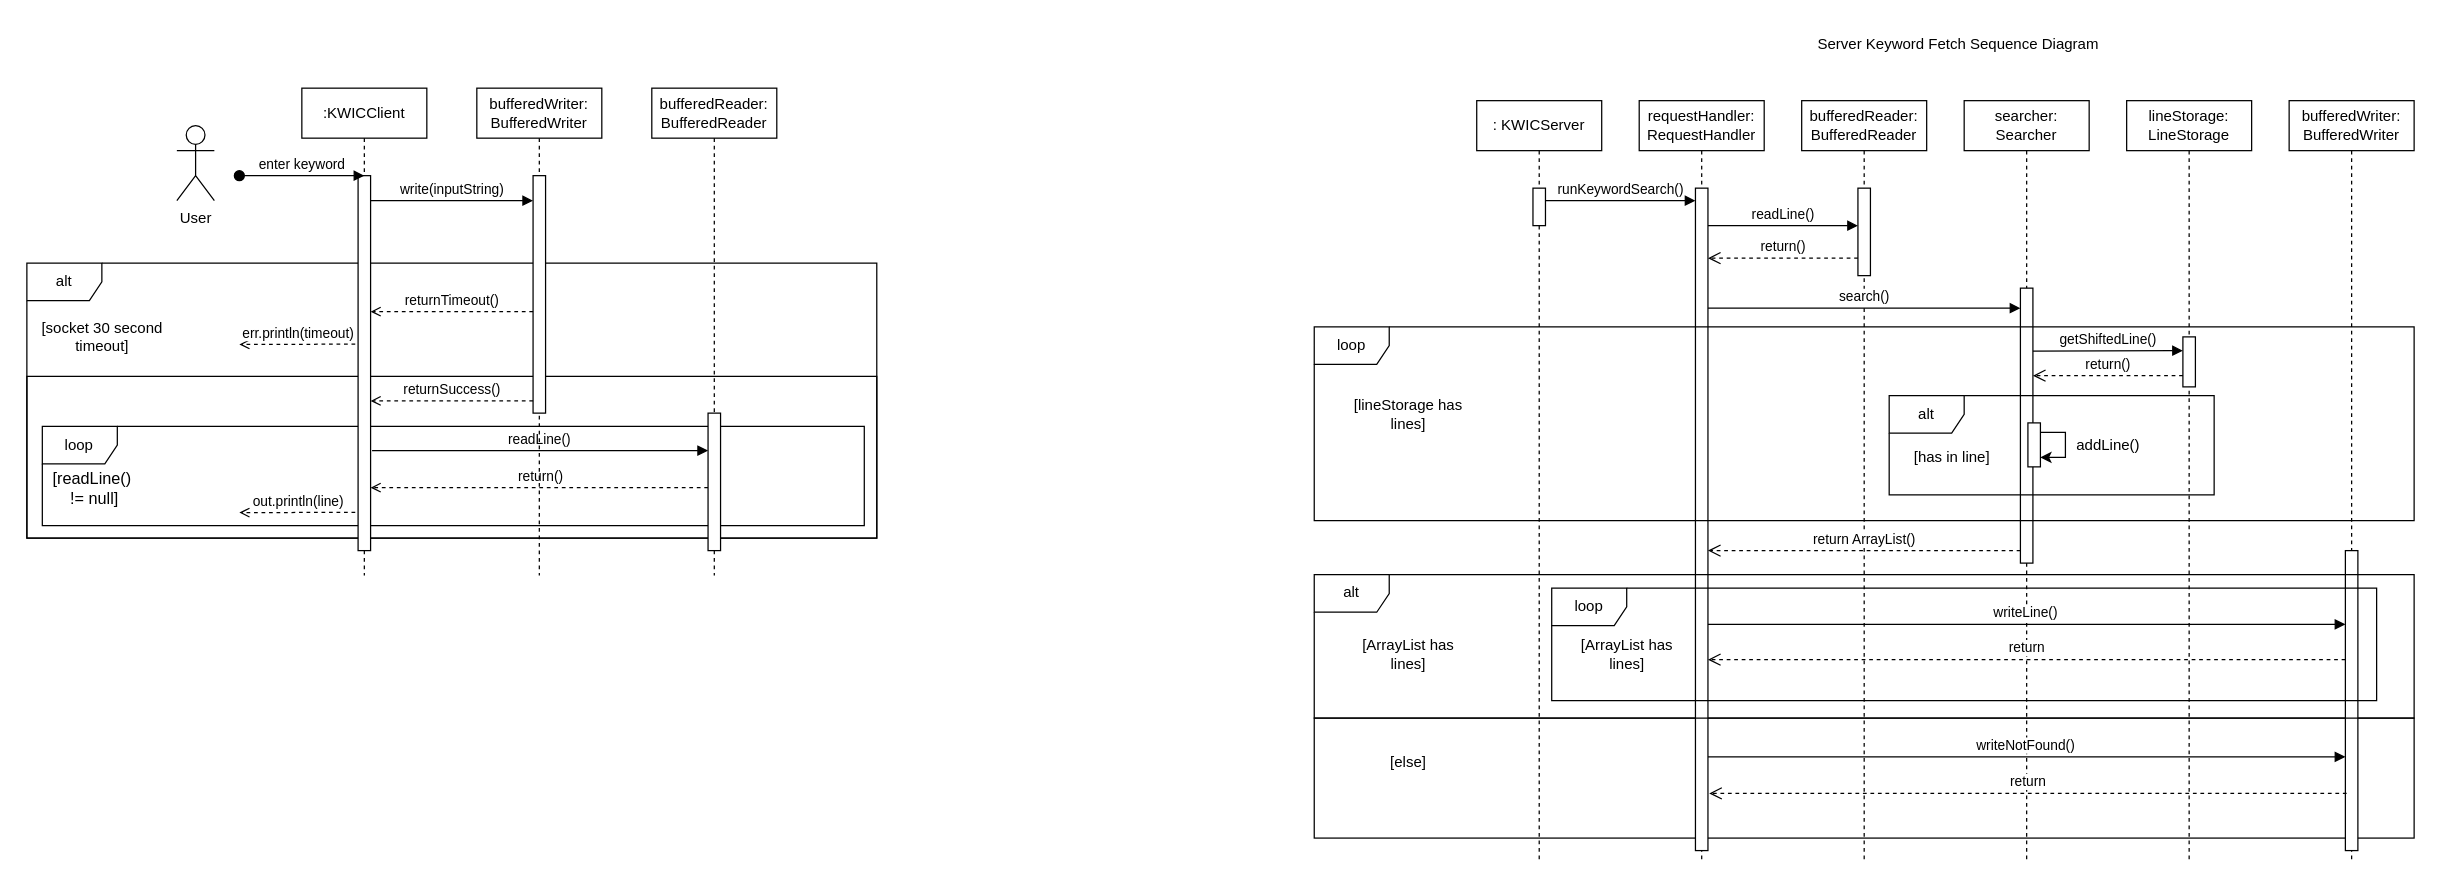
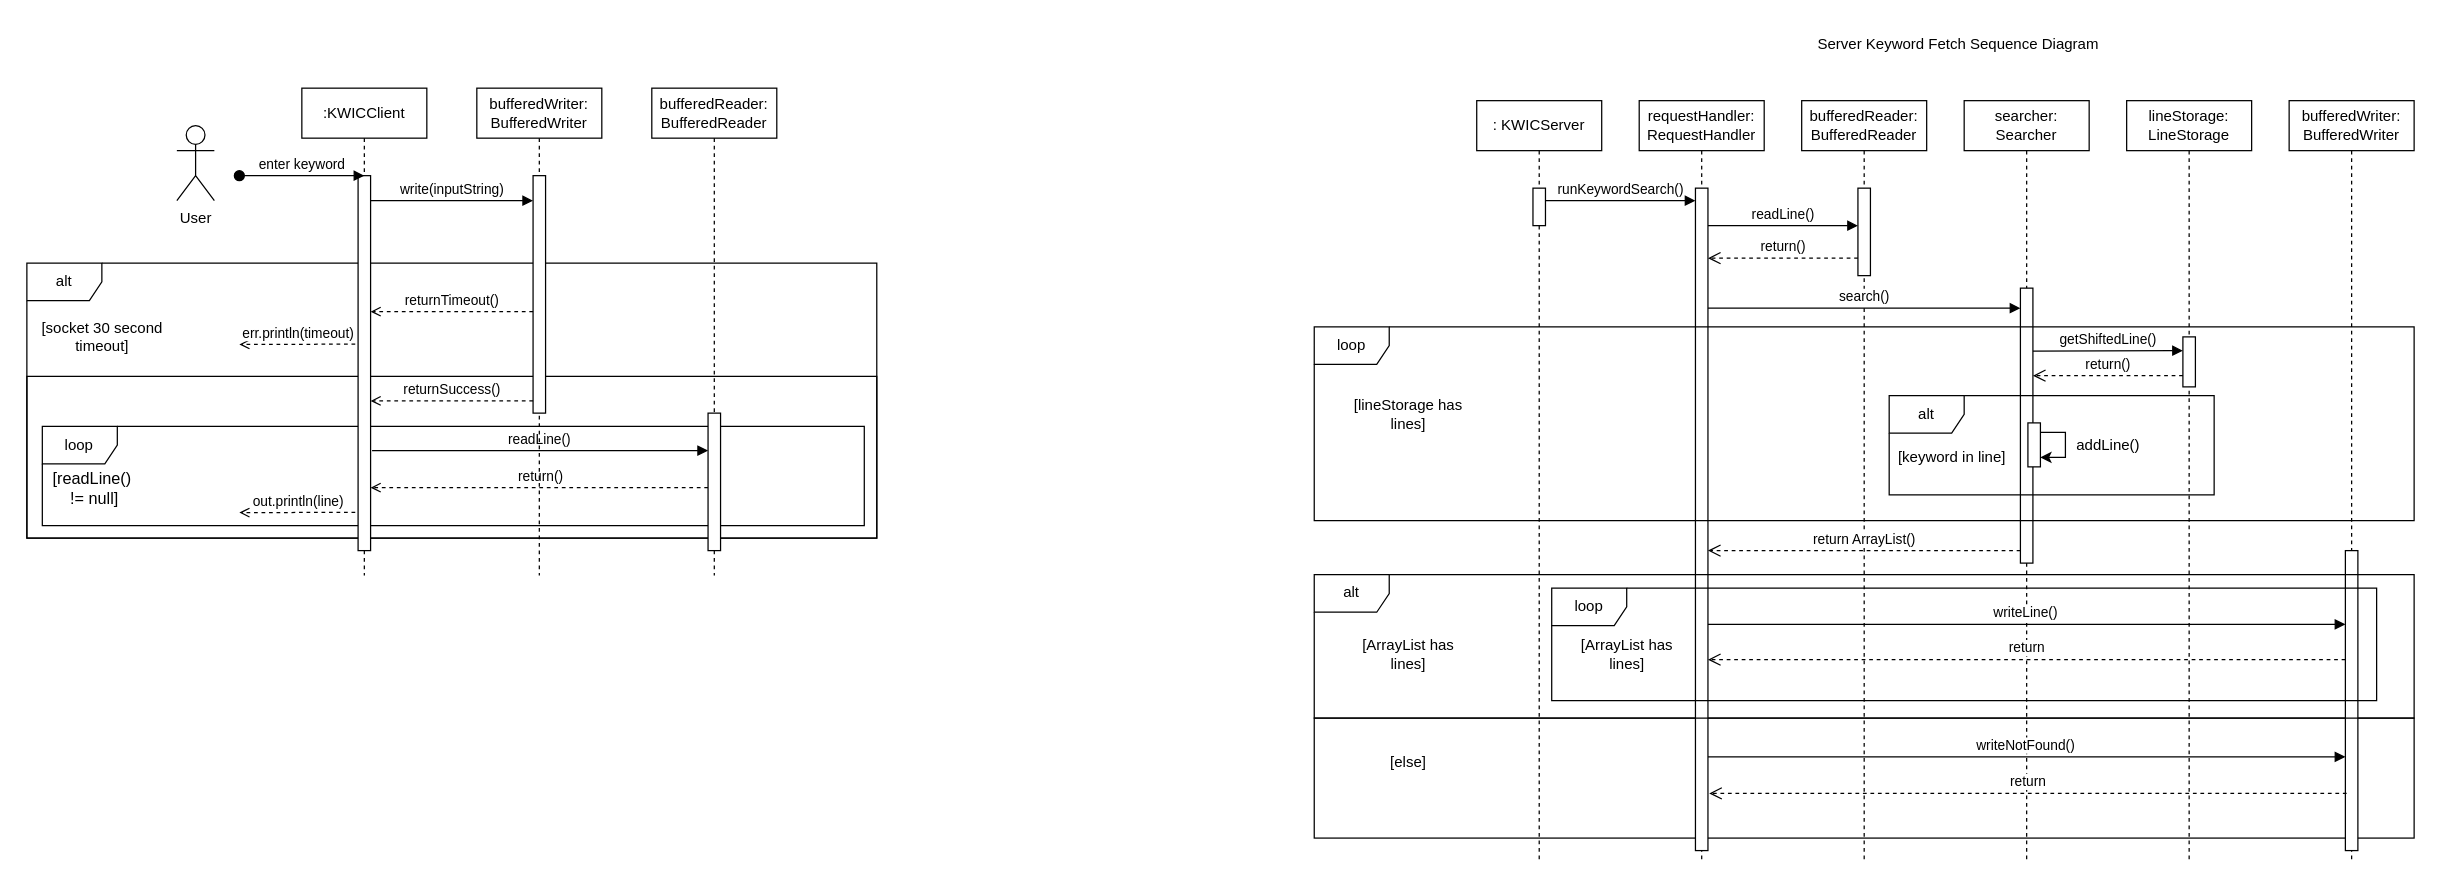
(1953, 458) -> (1953, 458)
